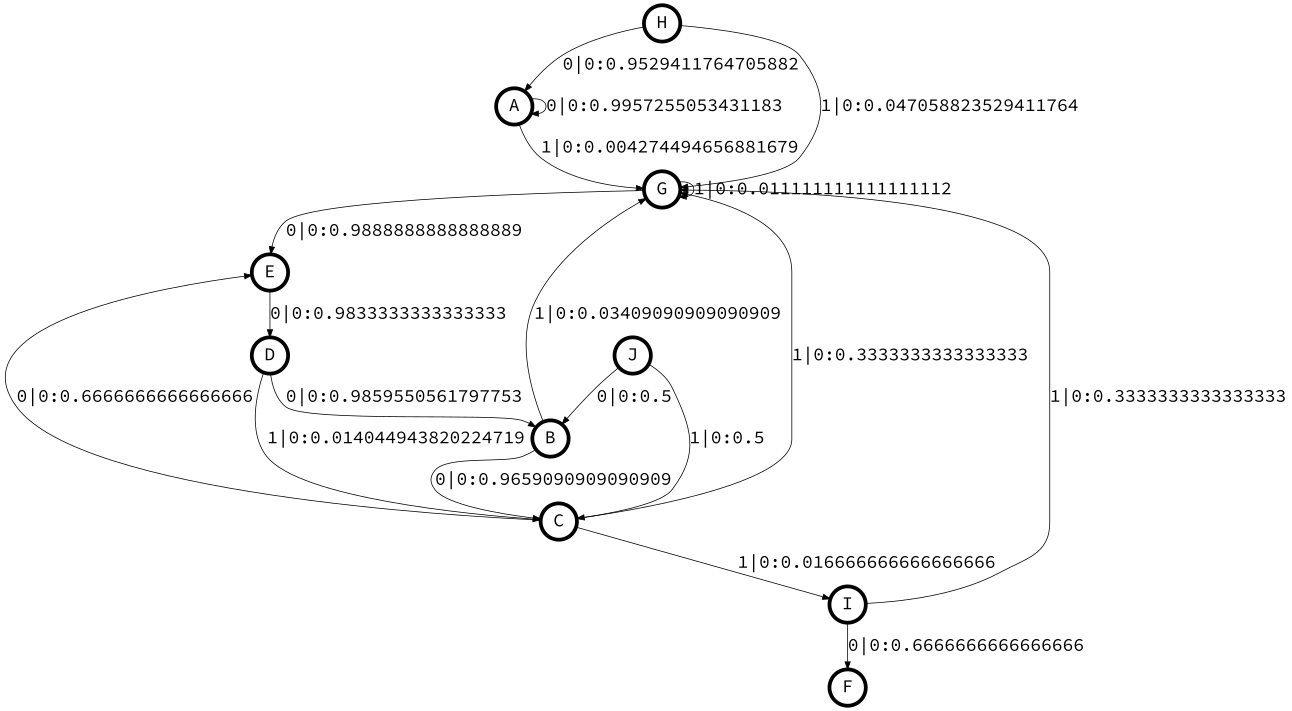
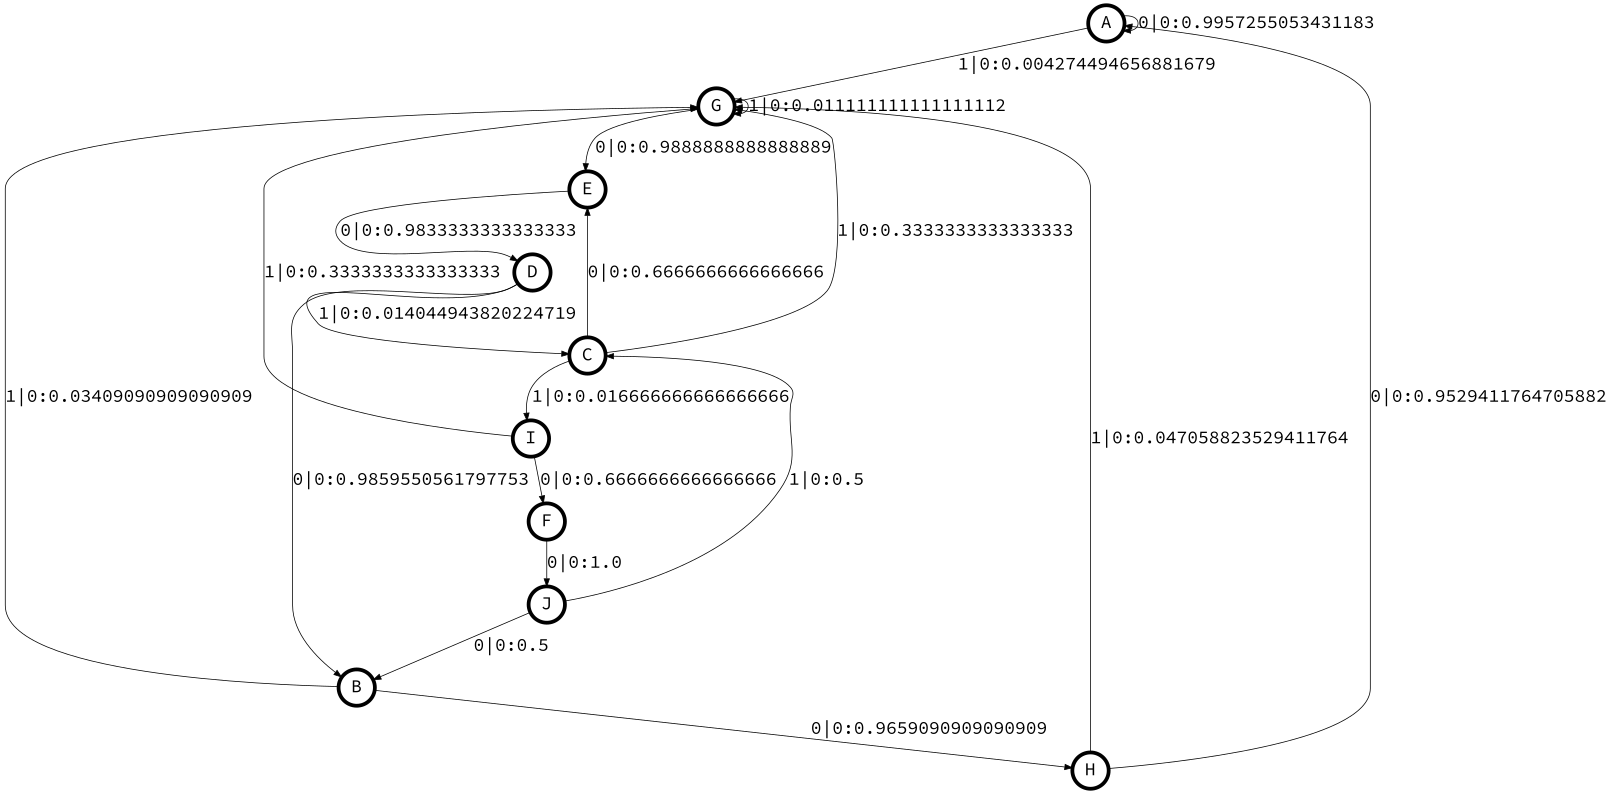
(431, 479) -> (720, 729)
none -> (547, 559)
